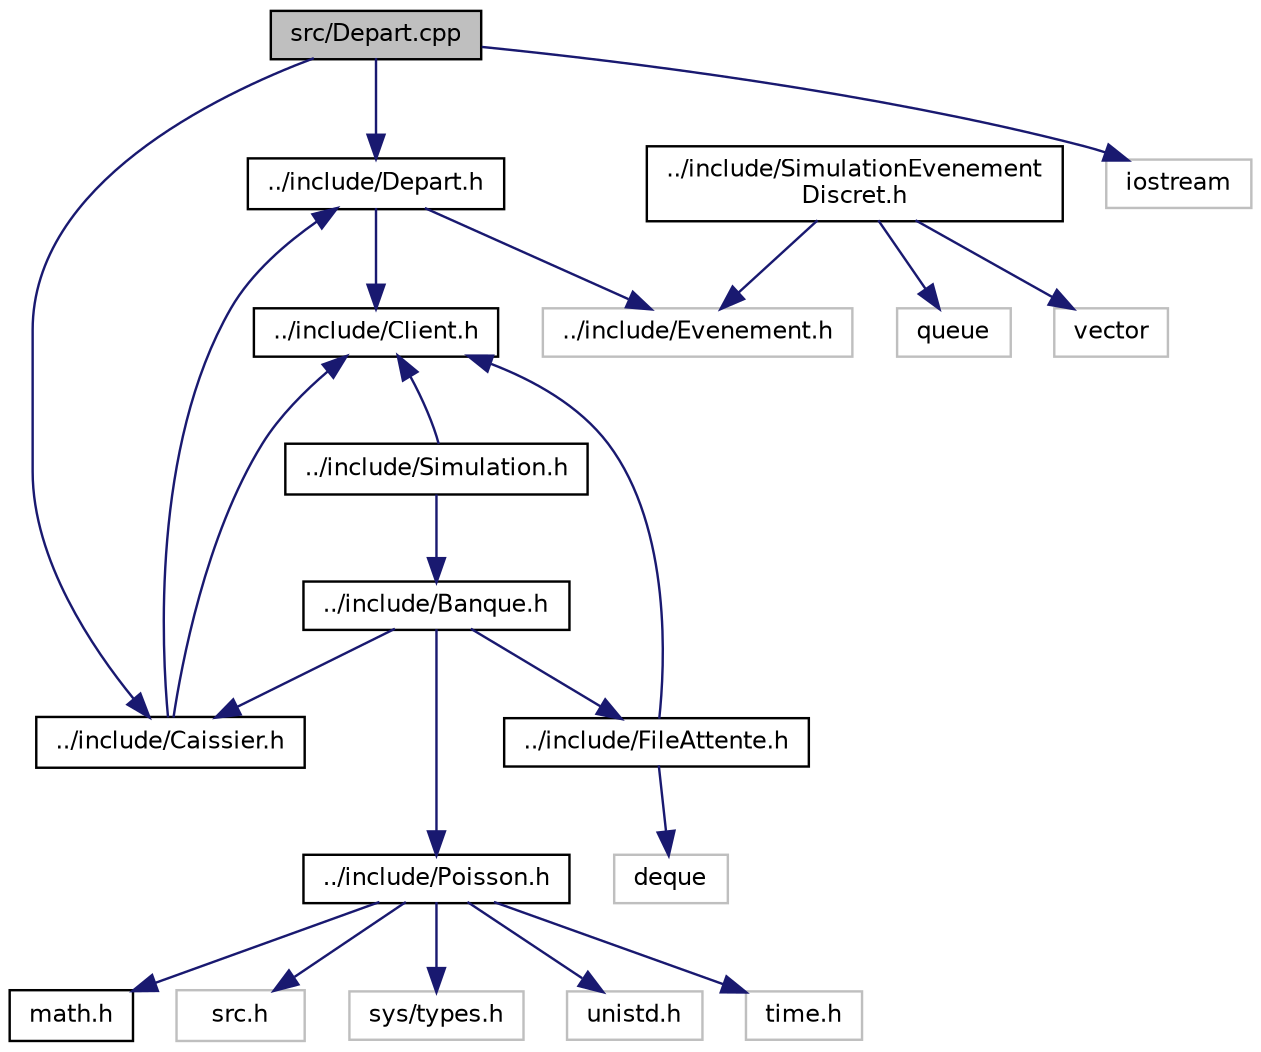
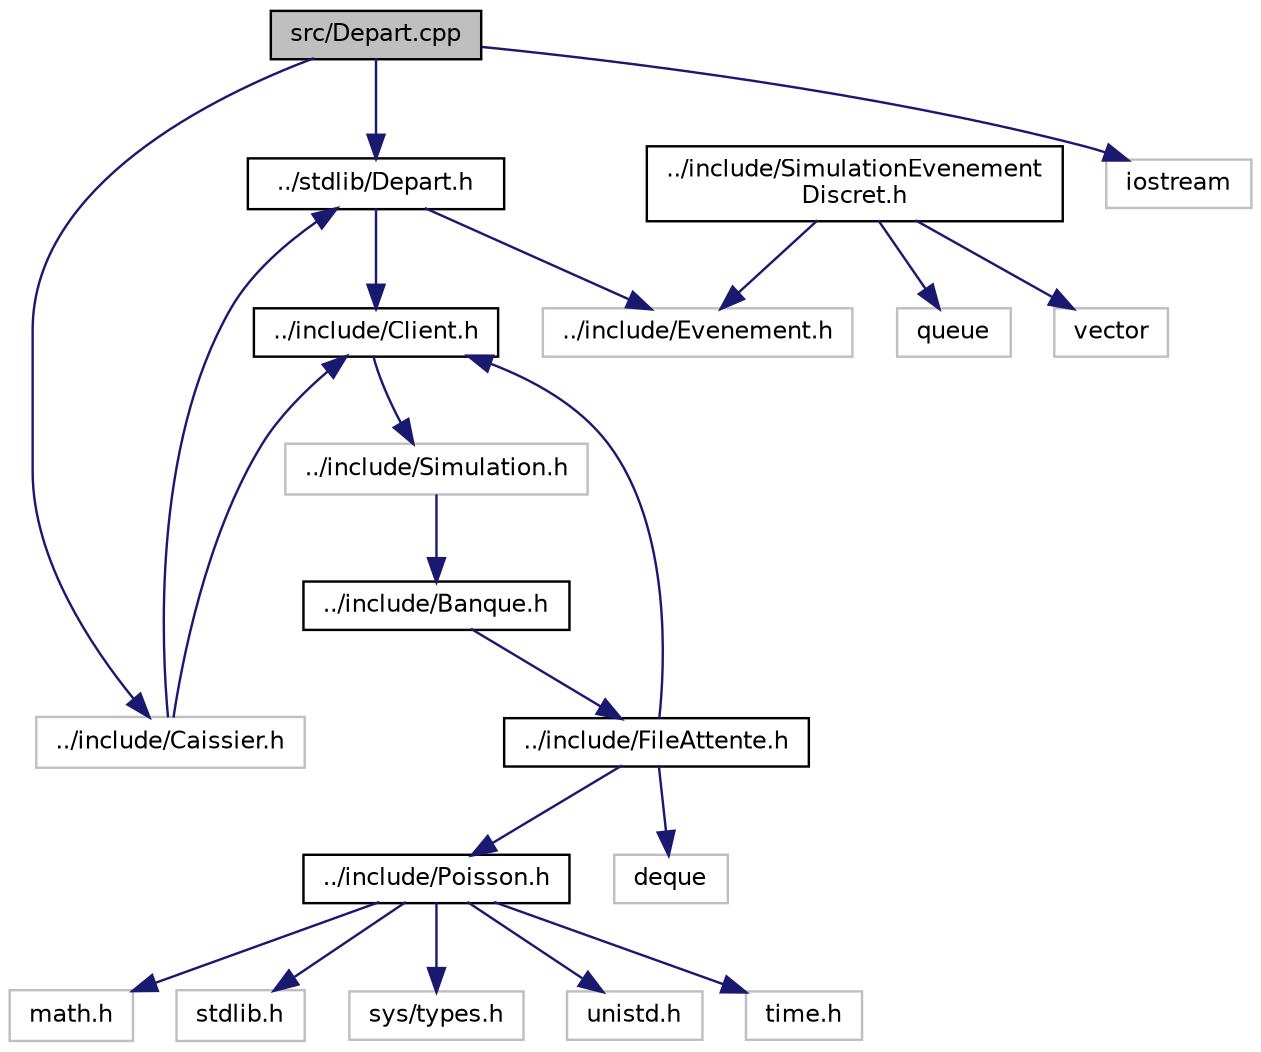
(376, 184) -> (376, 184)
(426, 410) -> (385, 390)
(436, 469) -> (436, 469)
(316, 668) -> none
(436, 730) -> (557, 804)
(170, 742) -> (170, 742)
(71, 1016) -> (71, 1016)
(241, 1016) -> (241, 1016)
